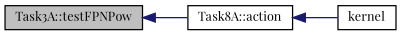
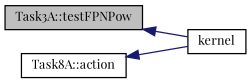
(171, 18) -> (172, 34)
